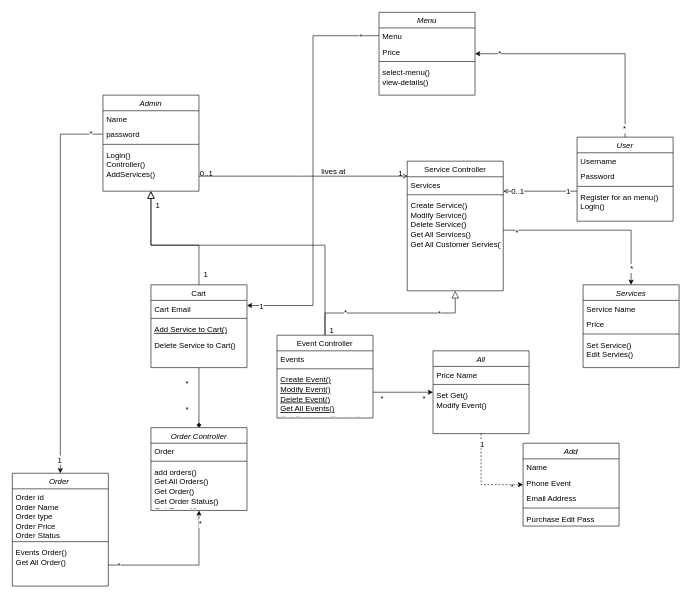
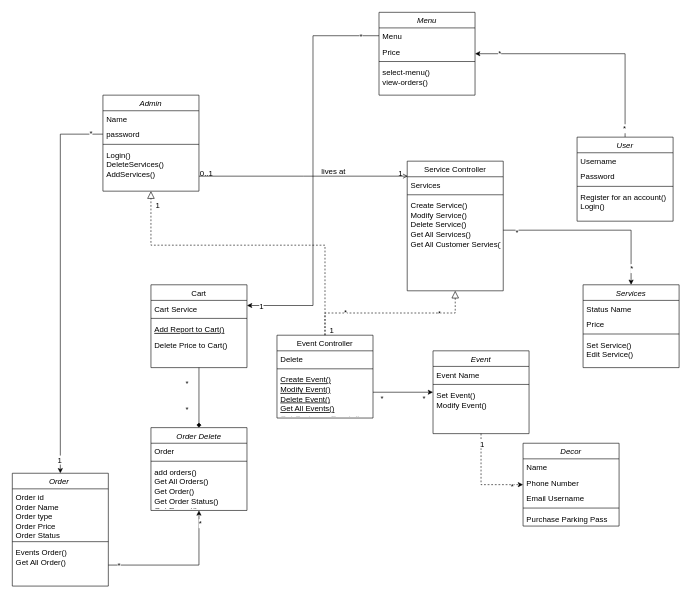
(410, 72) -> (410, 72)
(120, 155) -> (120, 155)
(515, 191) -> none
(624, 197) -> (631, 197)
(295, 245) -> (295, 245)
(199, 266) -> none
(173, 309) -> (178, 309)
(610, 309) -> (609, 309)
(397, 313) -> (397, 313)
(196, 329) -> (195, 329)
(202, 345) -> (197, 345)
(613, 345) -> (613, 345)
(293, 359) -> (292, 359)
(481, 359) -> (481, 359)
(456, 375) -> (457, 375)
(455, 395) -> (459, 395)
(199, 436) -> (199, 436)
(571, 452) -> (571, 452)
(549, 483) -> (551, 483)
(552, 498) -> (554, 498)
(562, 519) -> (569, 519)
